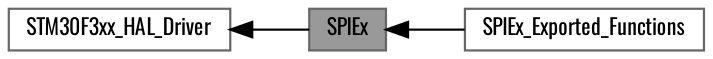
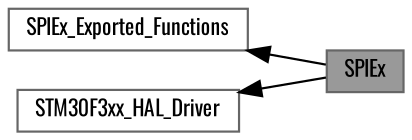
(436, 30) -> (298, 60)
